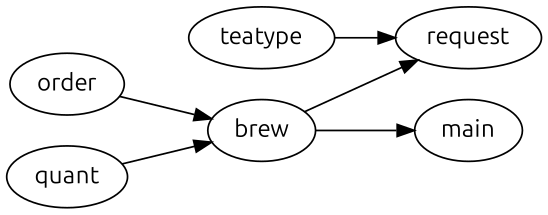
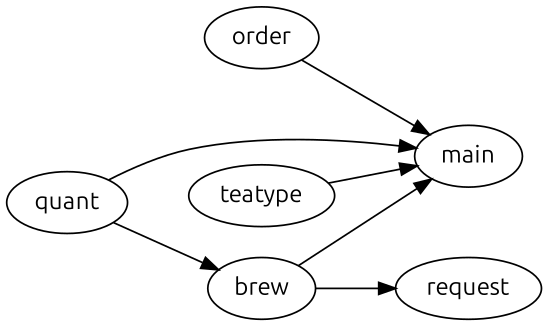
(356, 38) -> (364, 176)
(157, 105) -> (358, 93)
none -> (251, 141)
